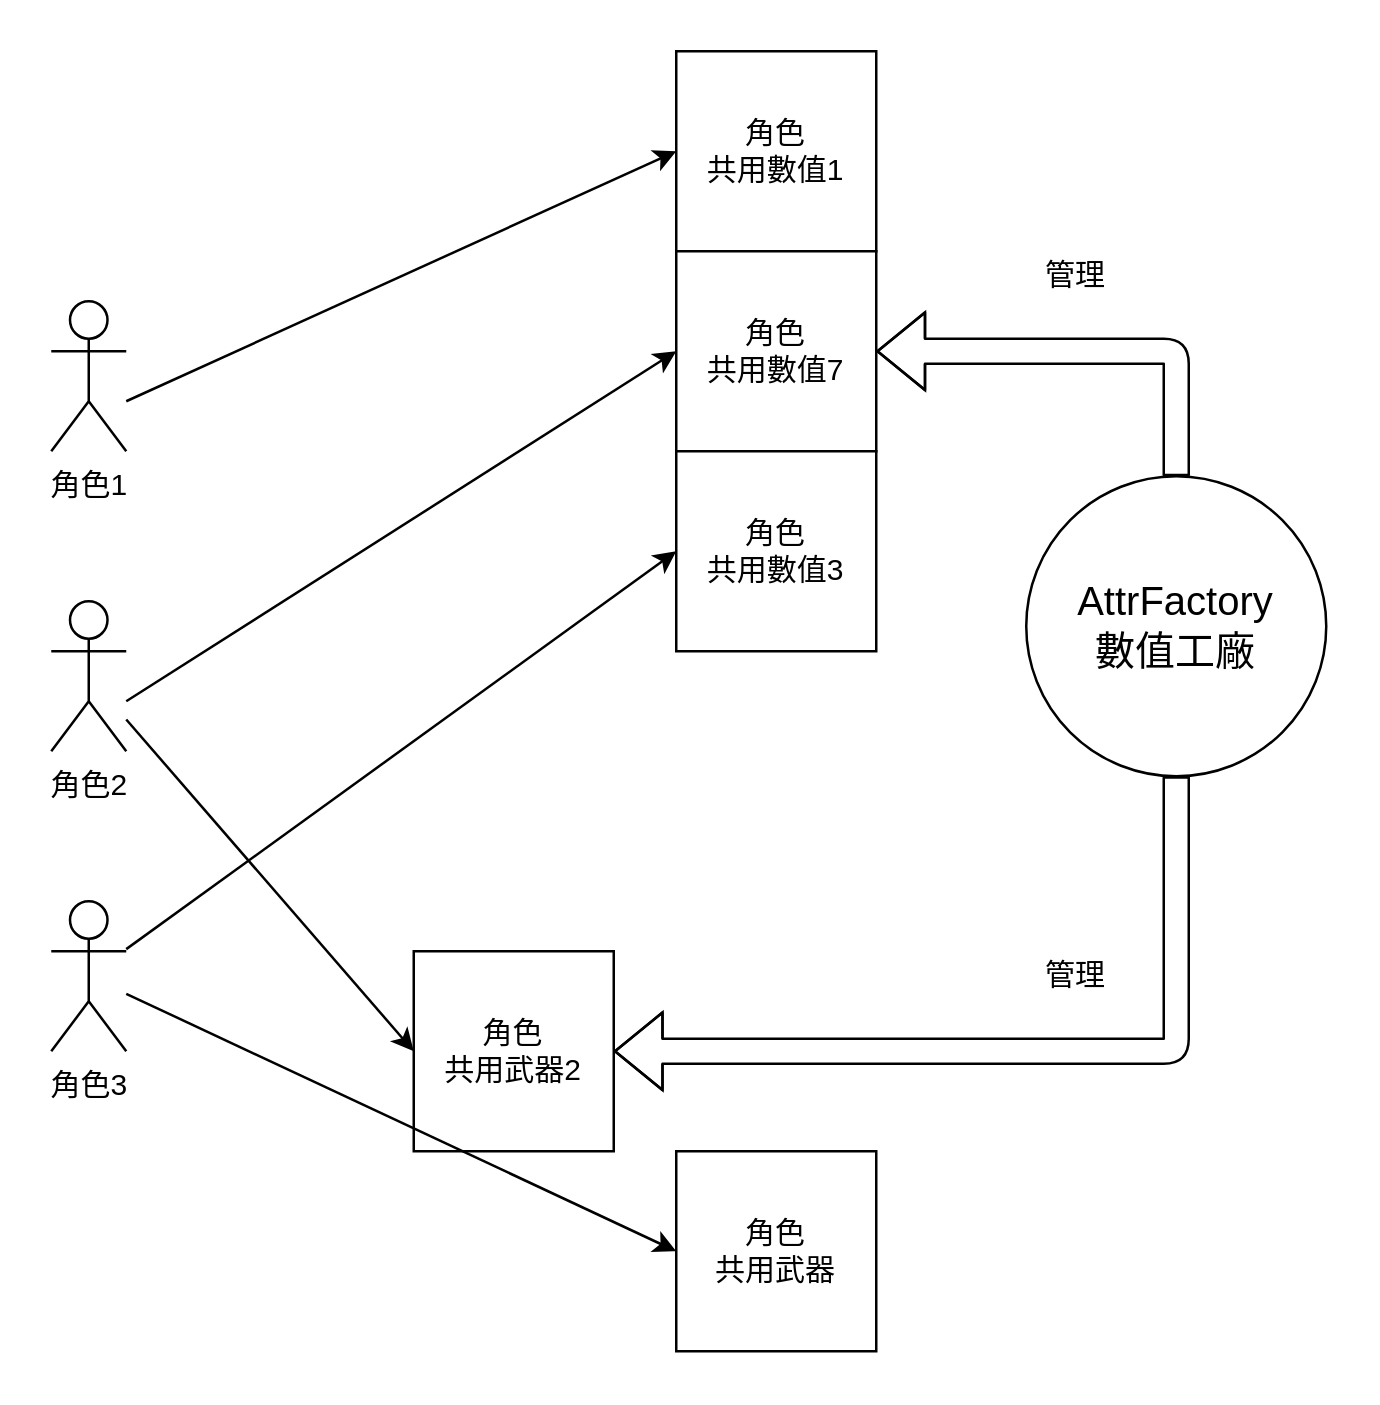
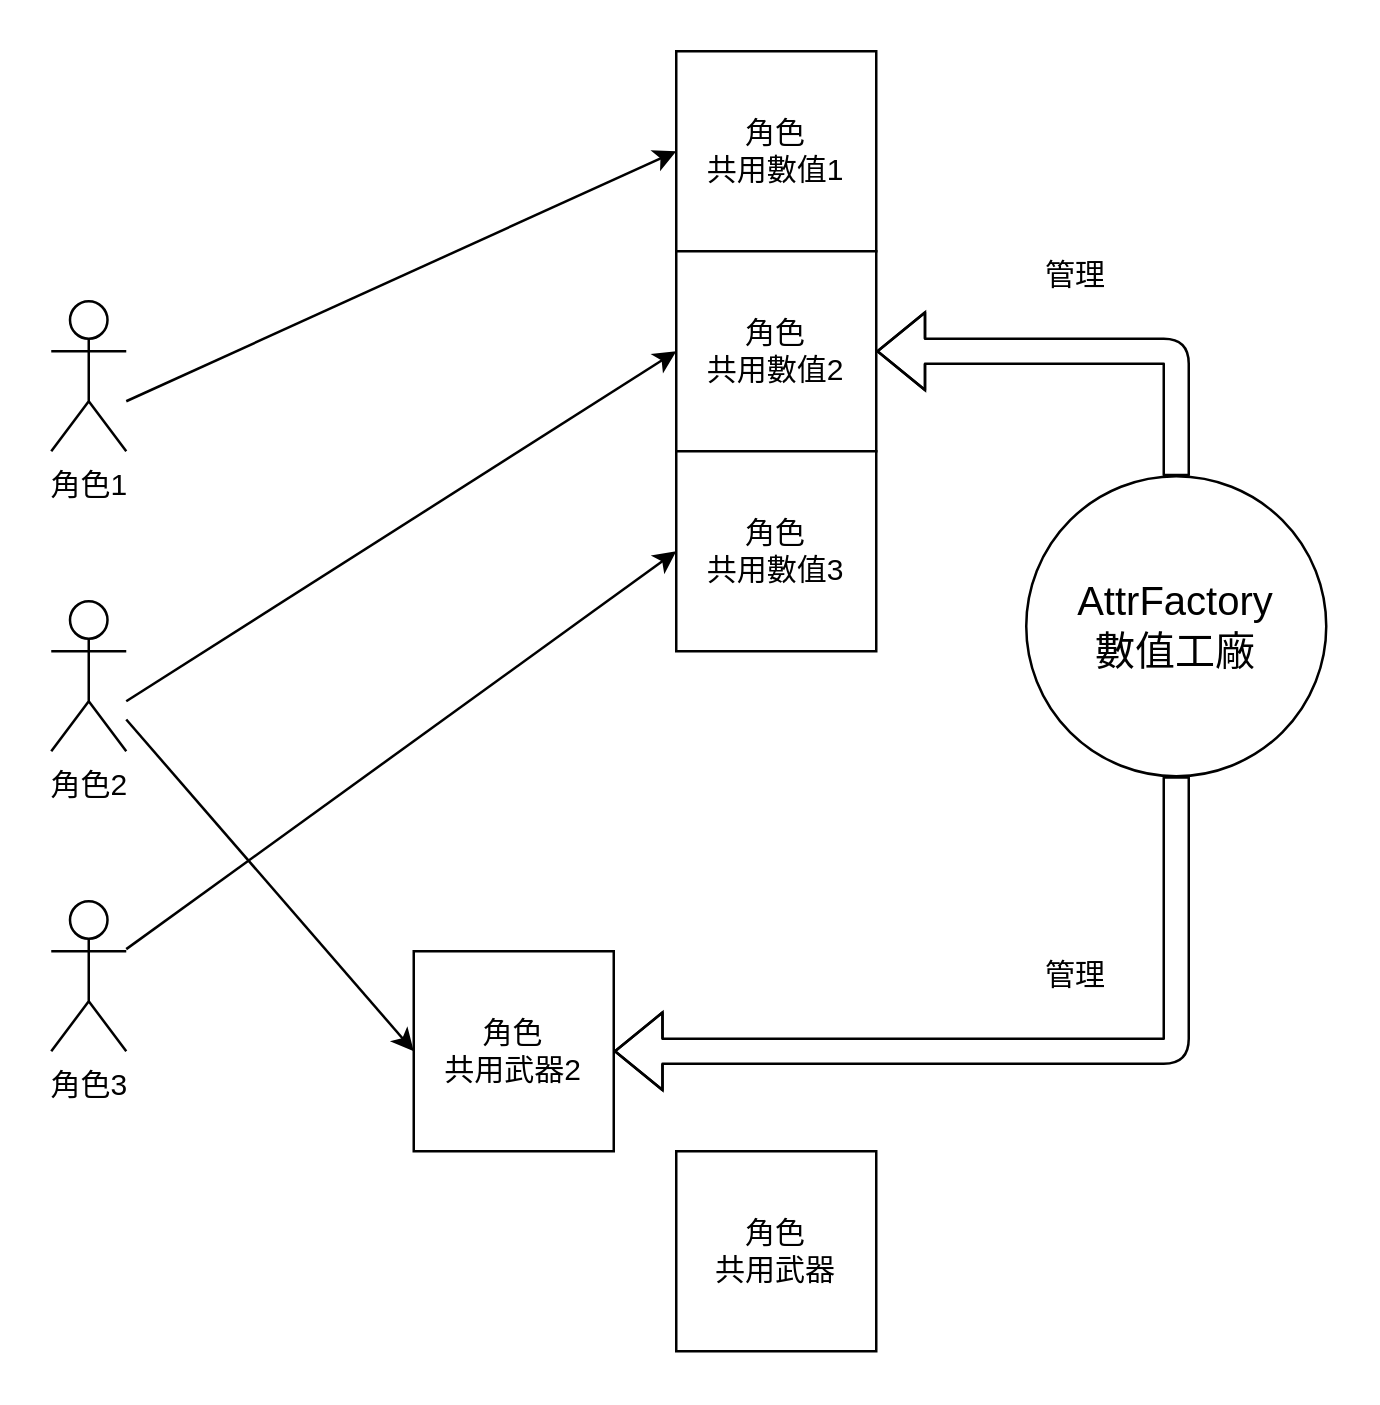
(776, 351) -> (776, 351)
(394, 1119) -> none
